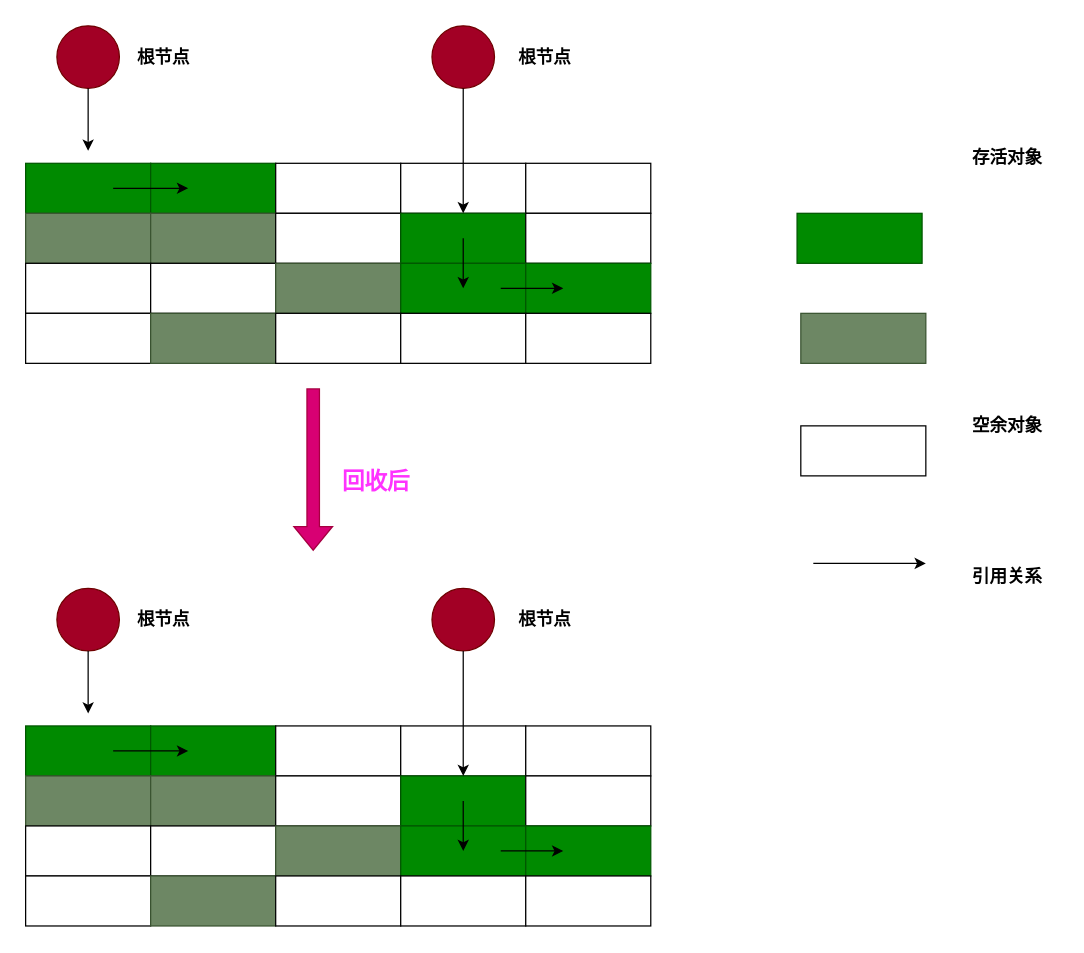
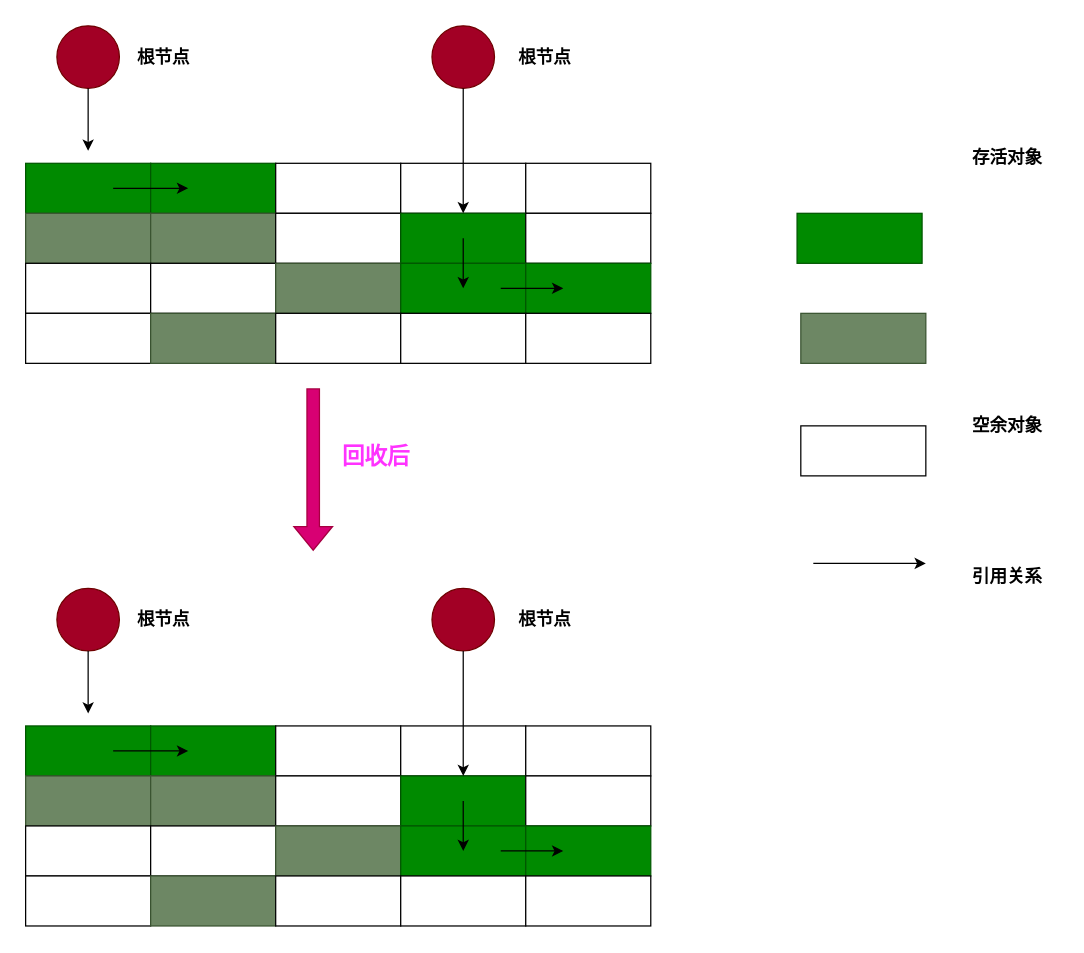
(376, 482) -> (376, 457)
